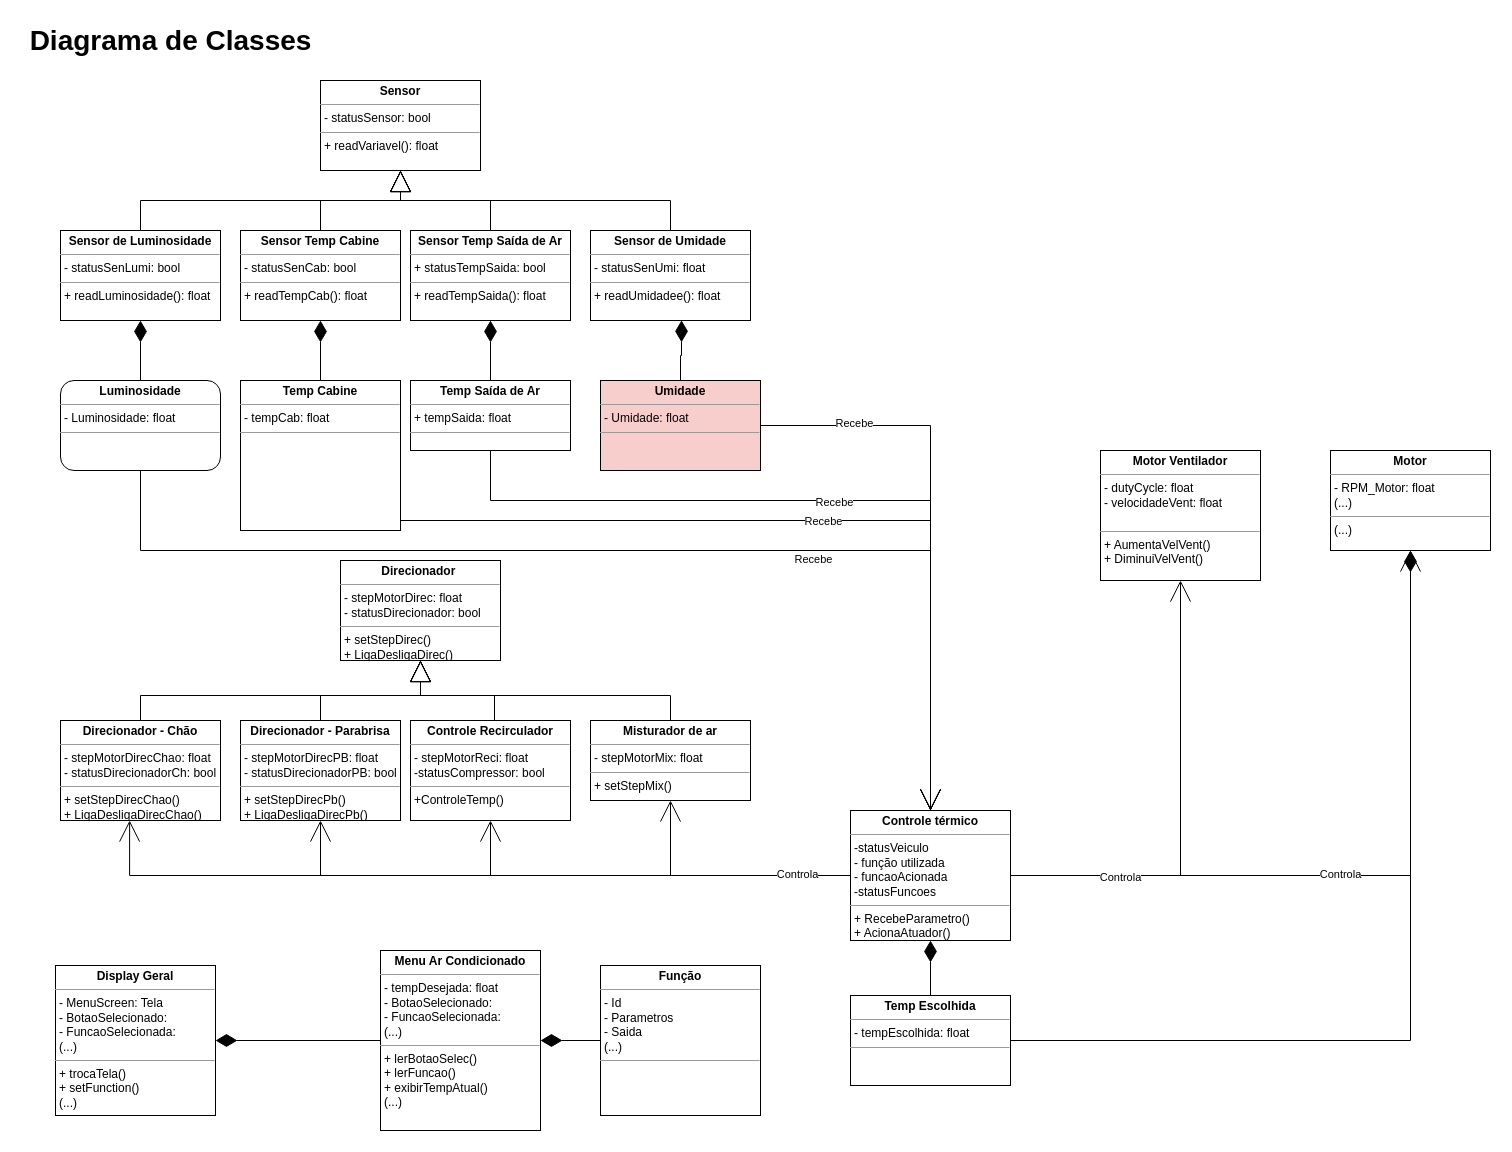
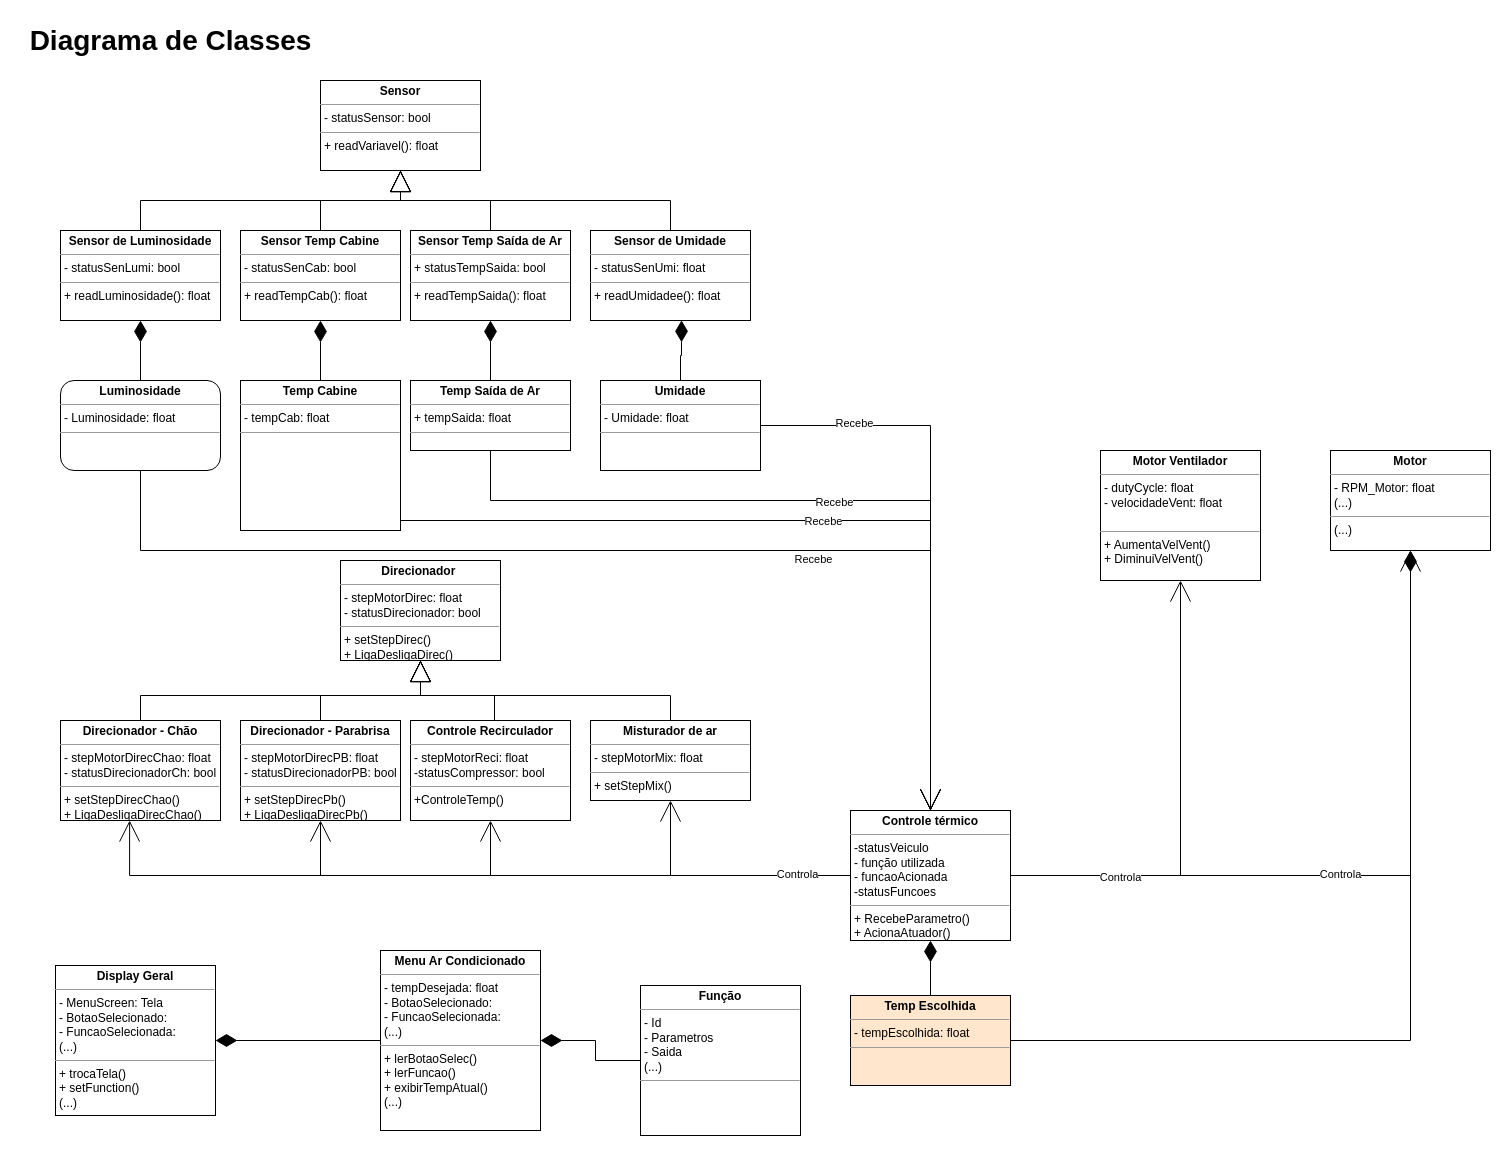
(681, 426) -> (681, 426)
(681, 1041) -> (721, 1061)
(931, 1041) -> (931, 1041)
